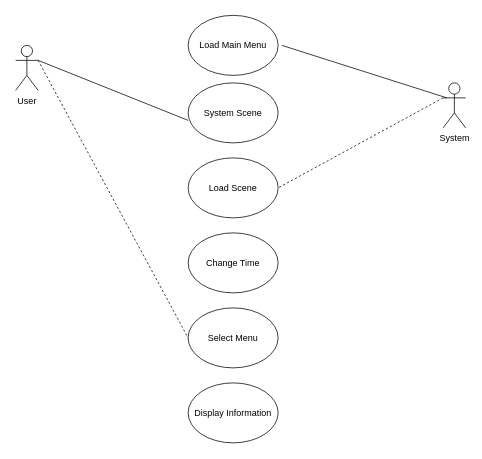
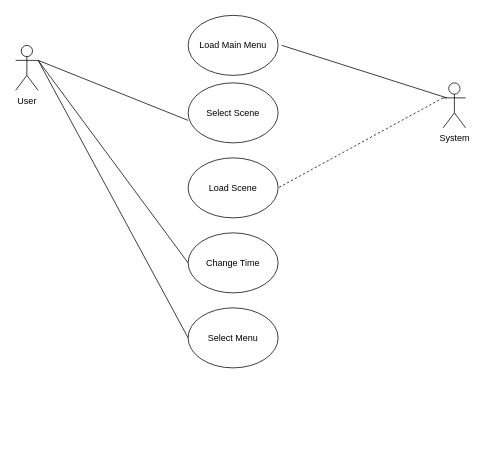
(233, 113) -> (233, 113)
none -> (114, 163)
(116, 206) -> (116, 206)
(233, 413) -> none
